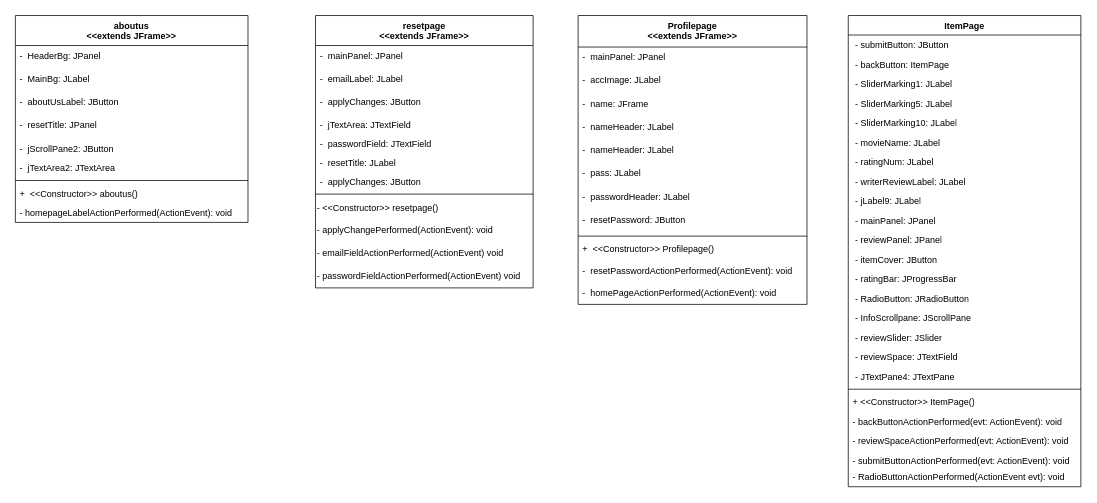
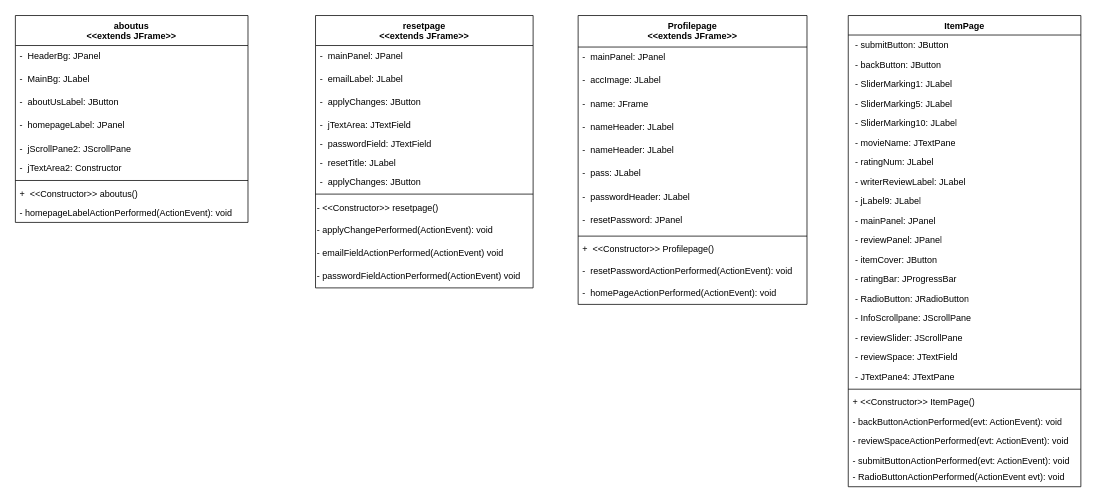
(904, 65) -> (902, 65)
(65, 125) -> (74, 125)
(894, 143) -> (903, 143)
(74, 149) -> (82, 149)
(76, 168) -> (82, 168)
(641, 220) -> (638, 220)
(901, 338) -> (911, 338)
